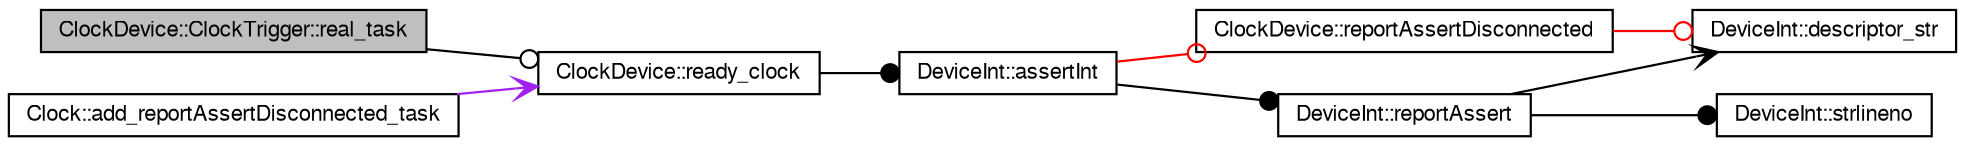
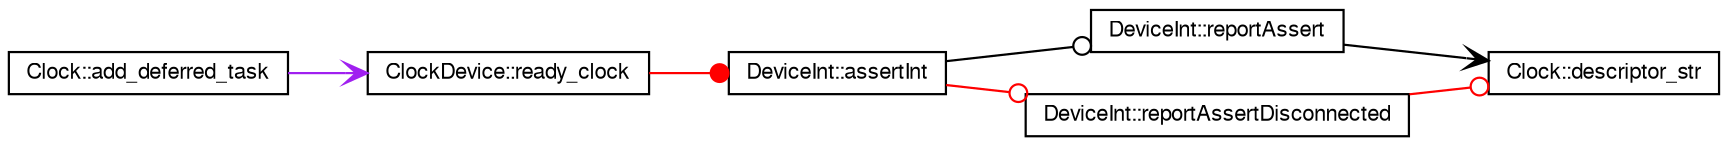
(234, 31) -> none
(1404, 31) -> (1217, 115)
(1824, 31) -> (1604, 73)
(850, 73) -> (680, 73)
(1189, 92) -> (1010, 54)
(234, 115) -> (148, 73)
(1824, 115) -> none
